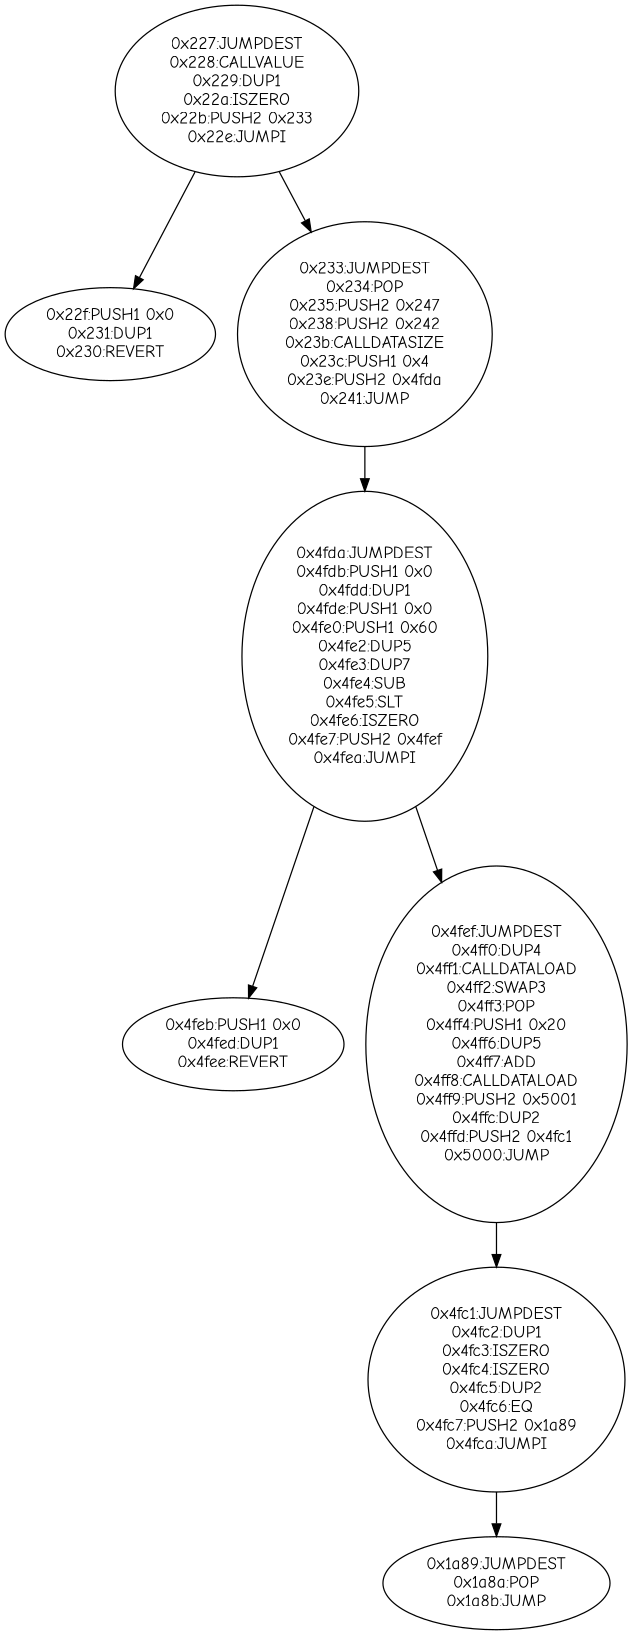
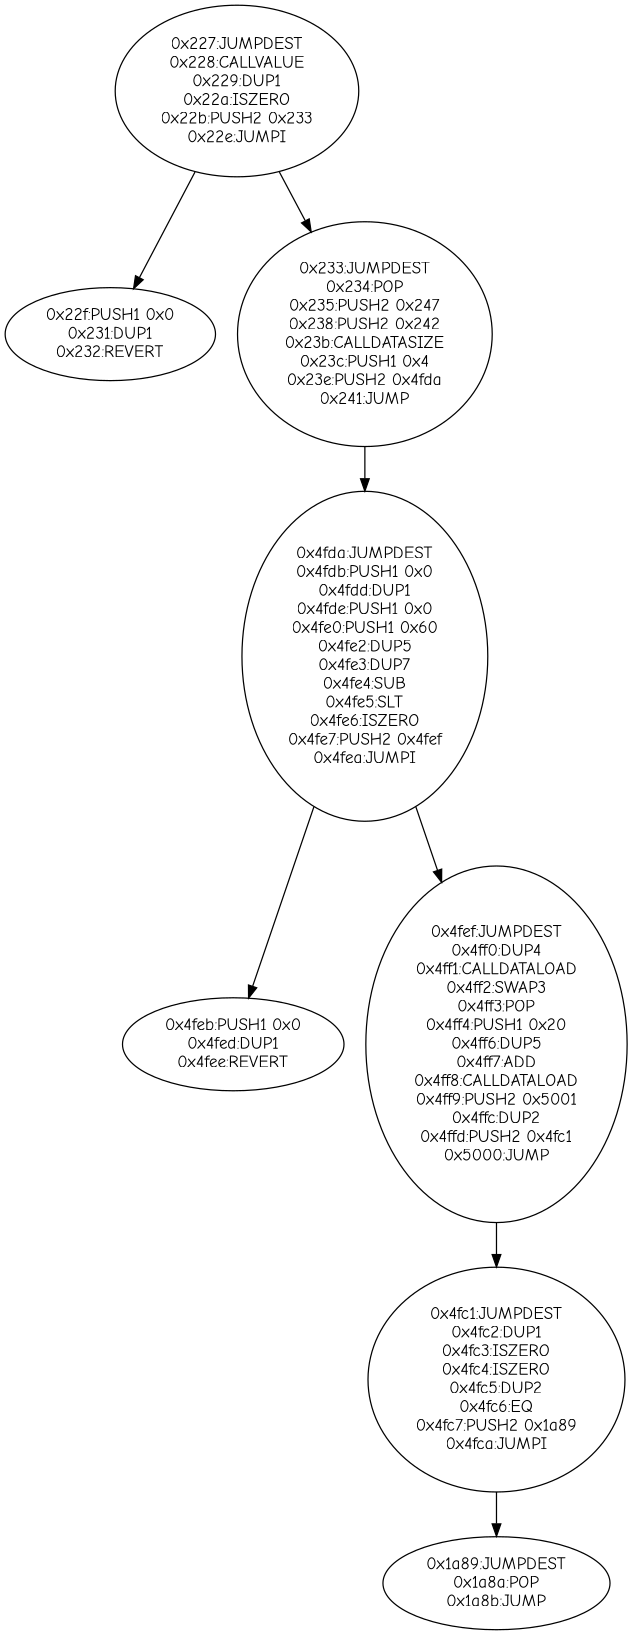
(110, 334) -> (110, 334)
